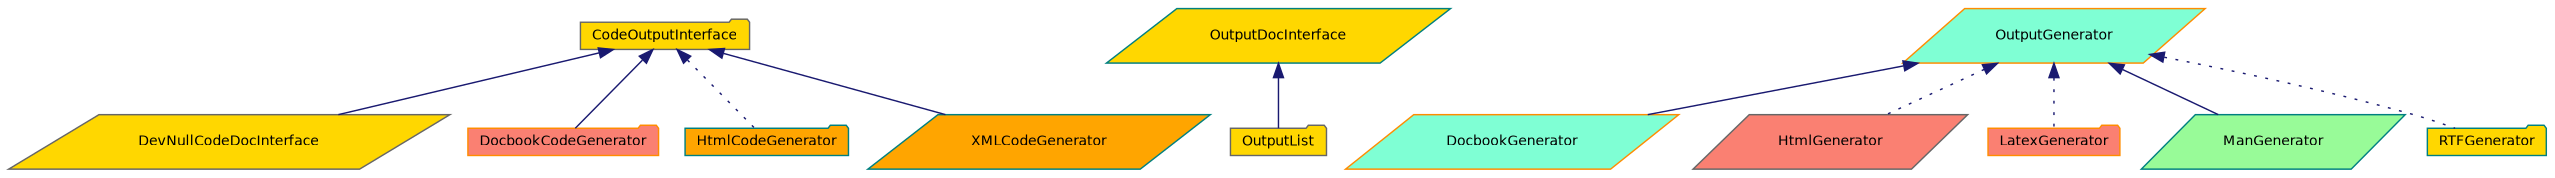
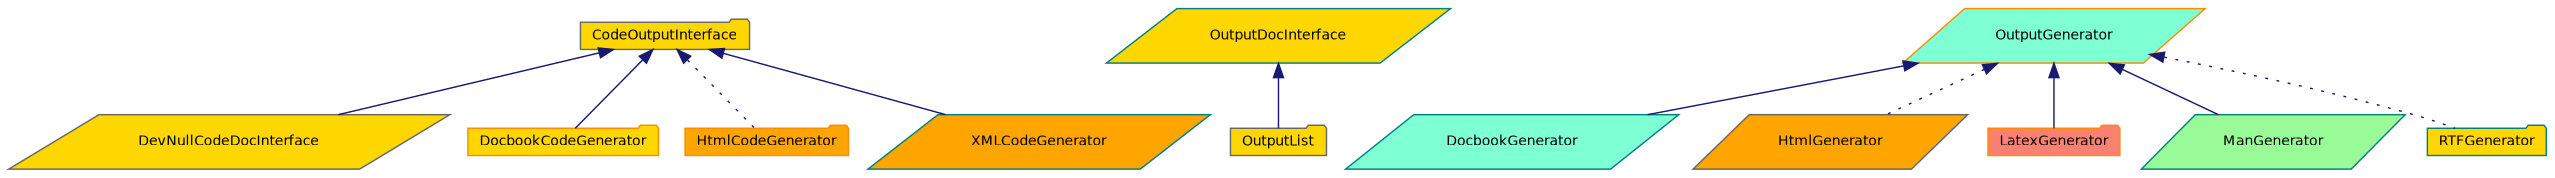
(2054, 103) -> (2054, 103)
(563, 142) -> (563, 142)
(767, 142) -> (767, 142)
(1512, 142) -> (1512, 142)
(1830, 142) -> (1830, 142)
